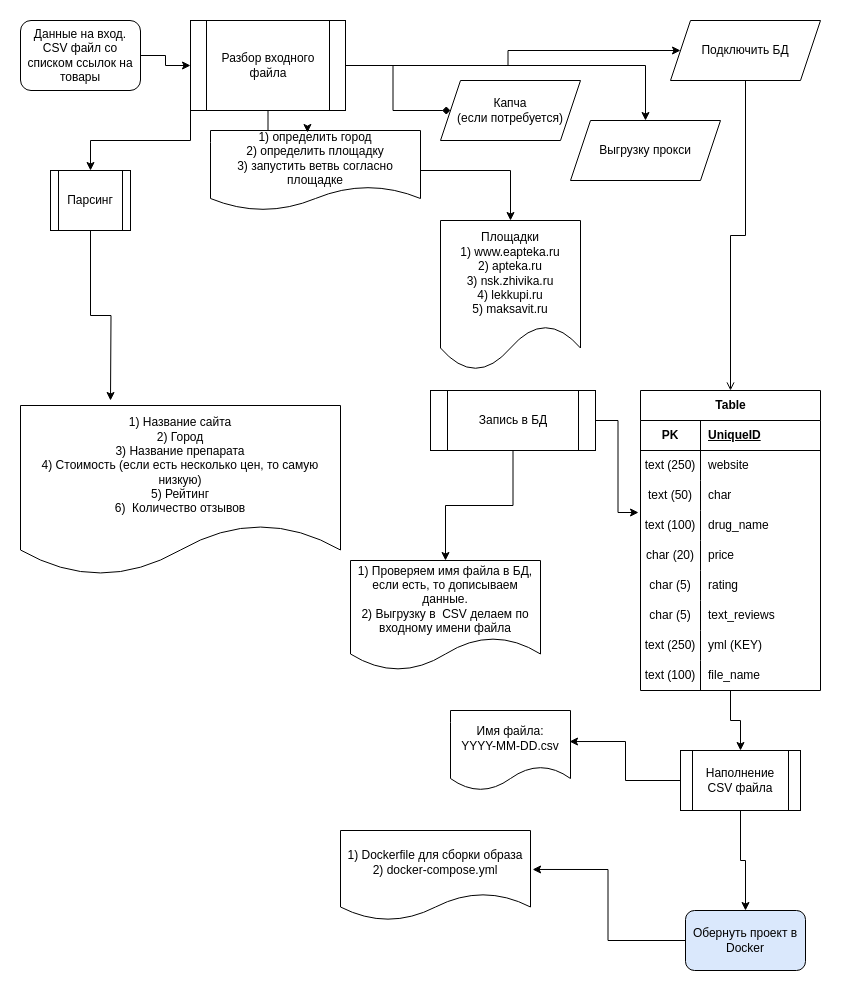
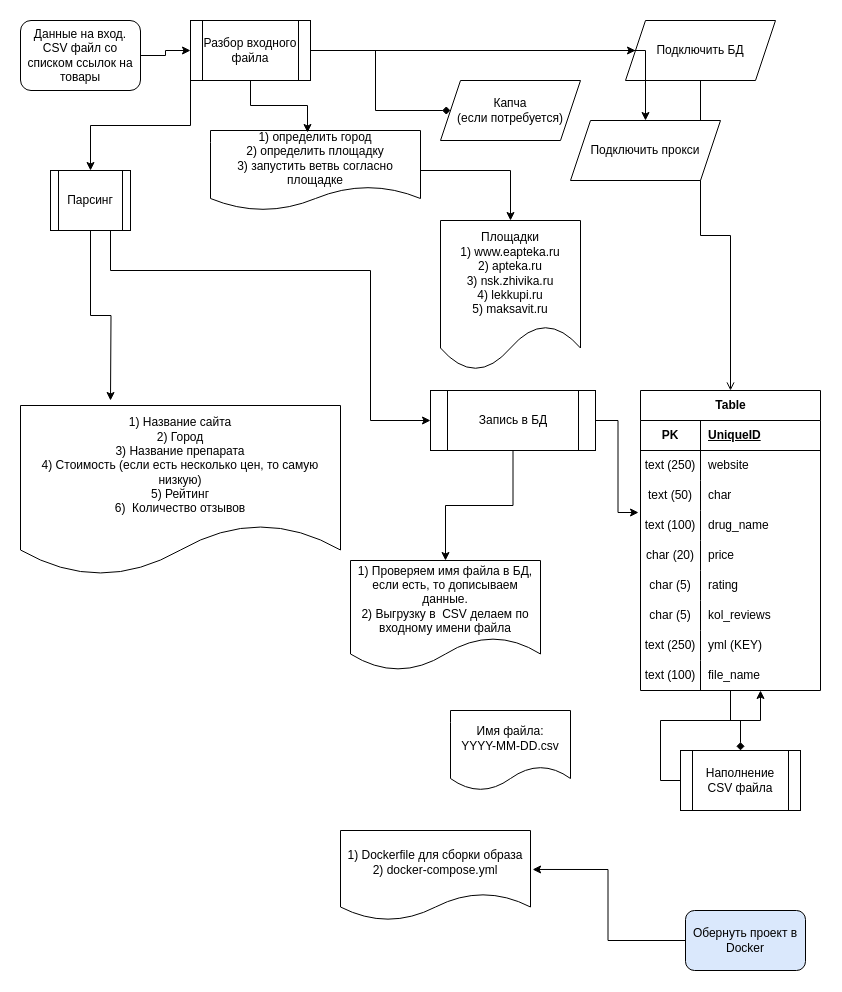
(746, 51) -> (701, 51)
(268, 66) -> (251, 51)
(646, 151) -> (646, 151)
none -> (322, 271)
(747, 616) -> (742, 616)
(741, 742) -> (741, 742)
(626, 756) -> (664, 721)
(741, 860) -> none
